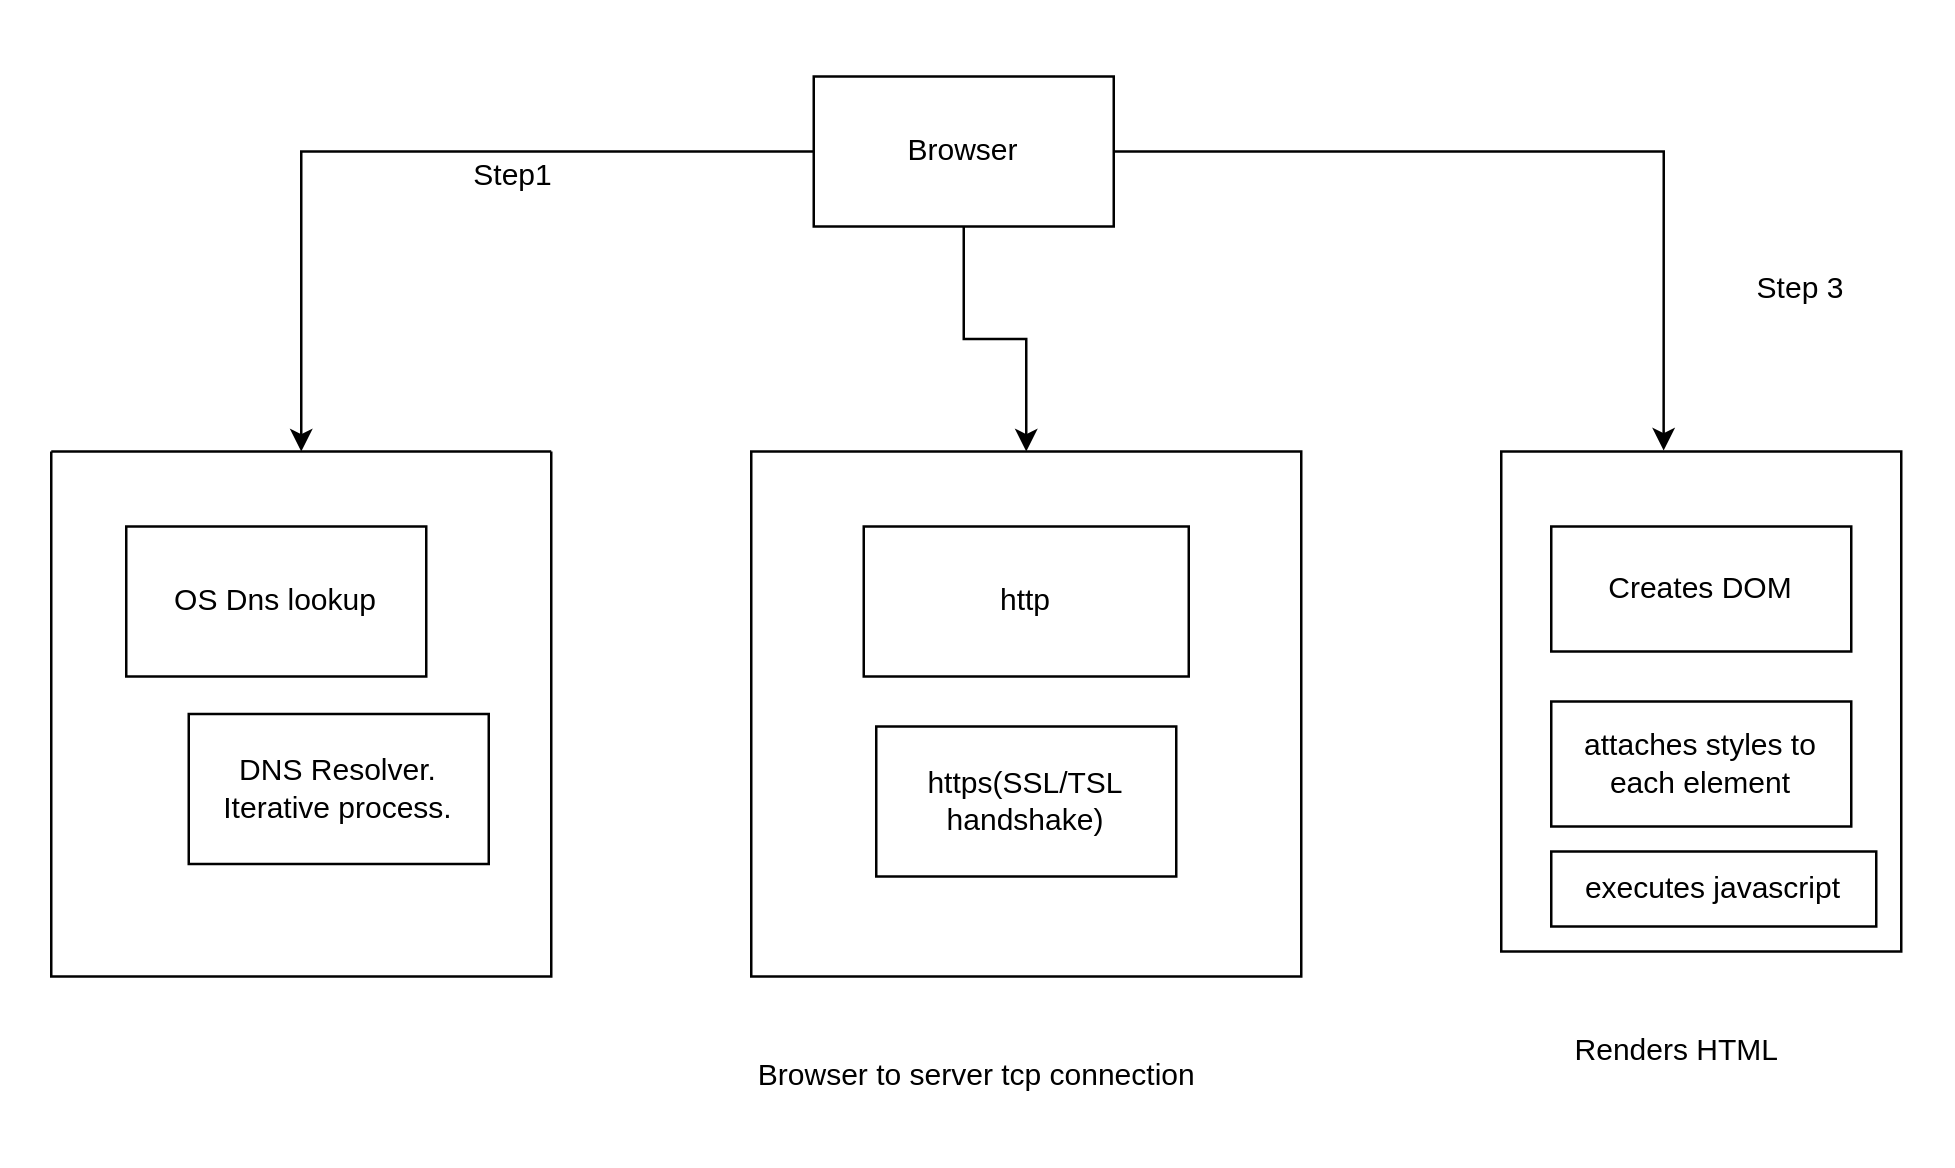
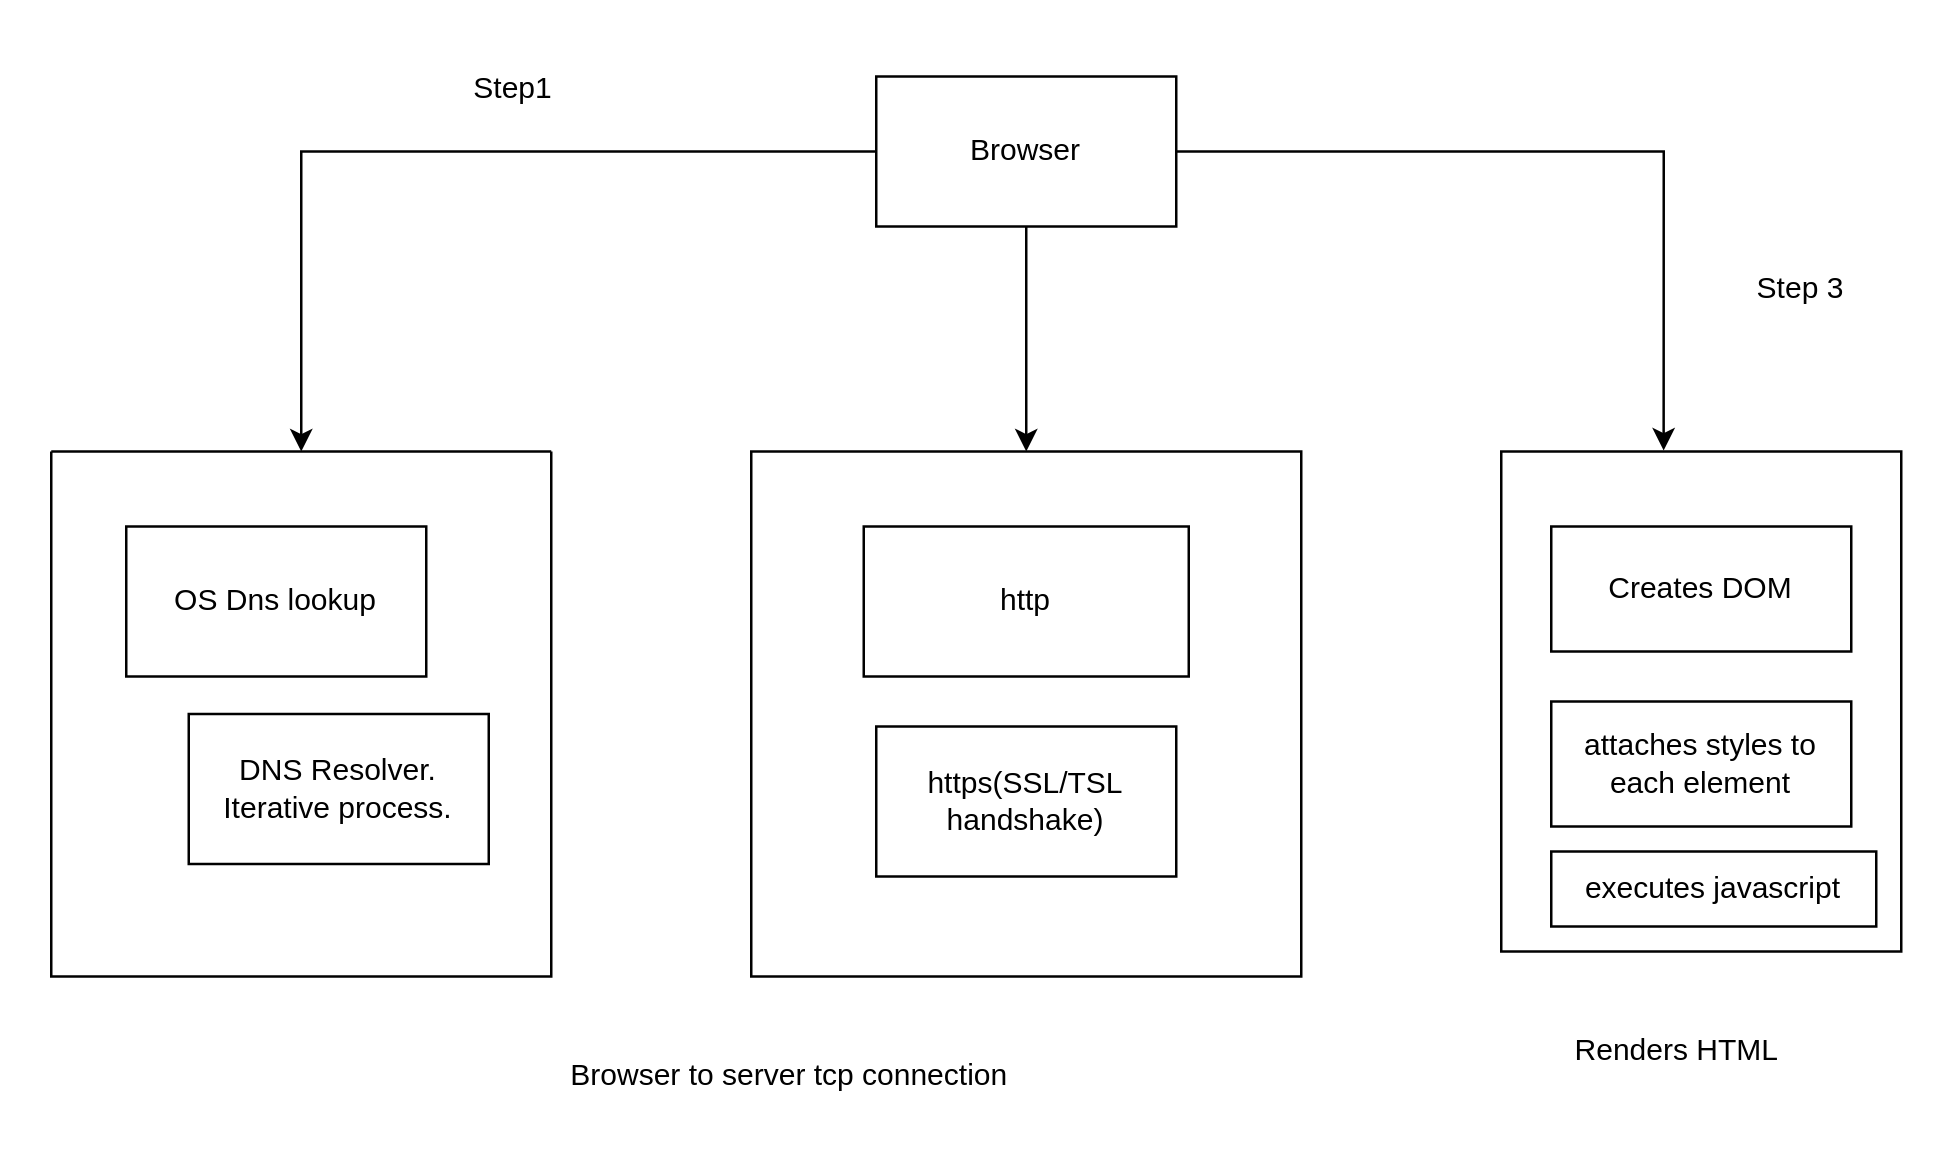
(964, 151) -> (1026, 151)
(514, 176) -> (514, 89)
(976, 1076) -> (789, 1076)
